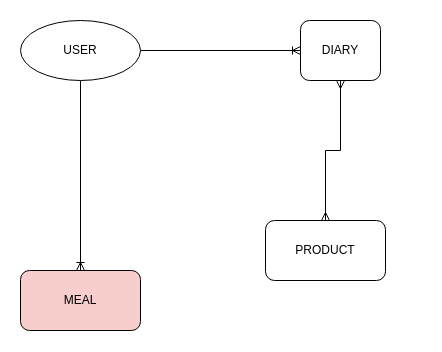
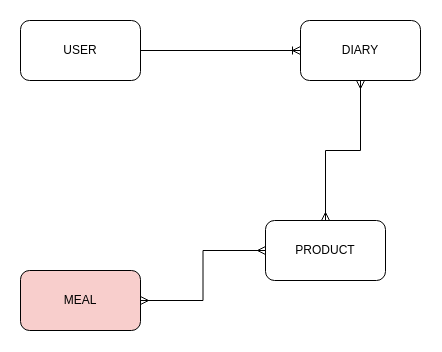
(81, 51) -> (81, 51)
(341, 51) -> (361, 51)
(81, 176) -> none
none -> (203, 276)
